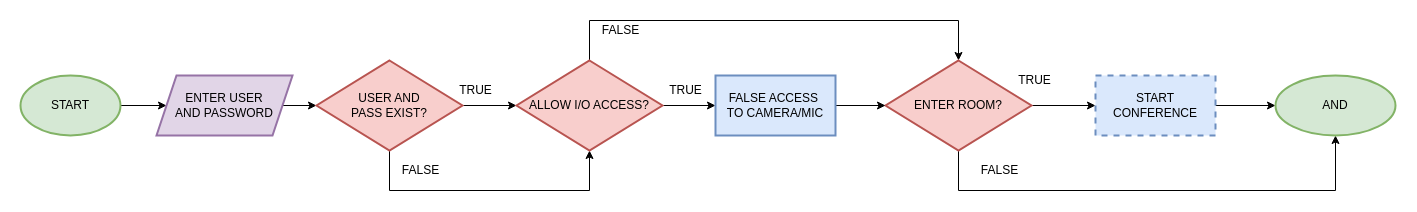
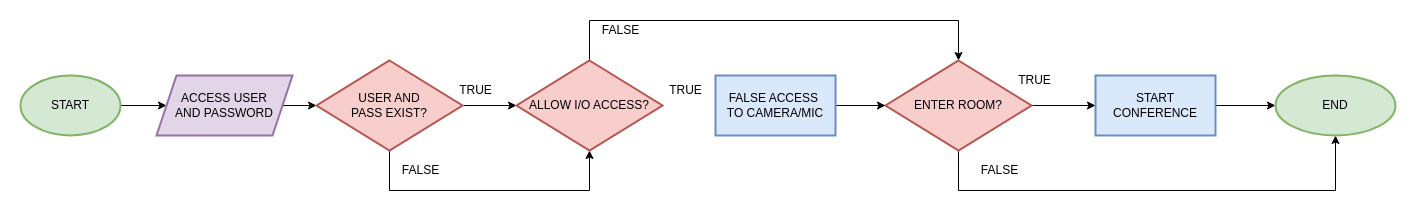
(225, 106) -> (225, 106)
(686, 106) -> none
(1156, 106) -> (1156, 106)
(1336, 106) -> (1336, 106)
